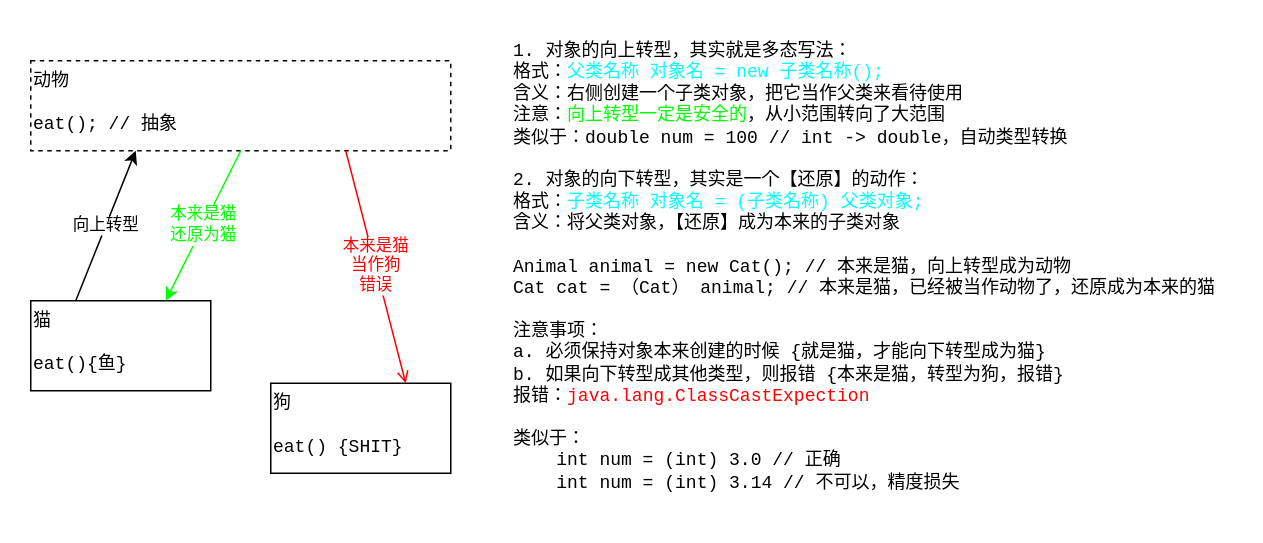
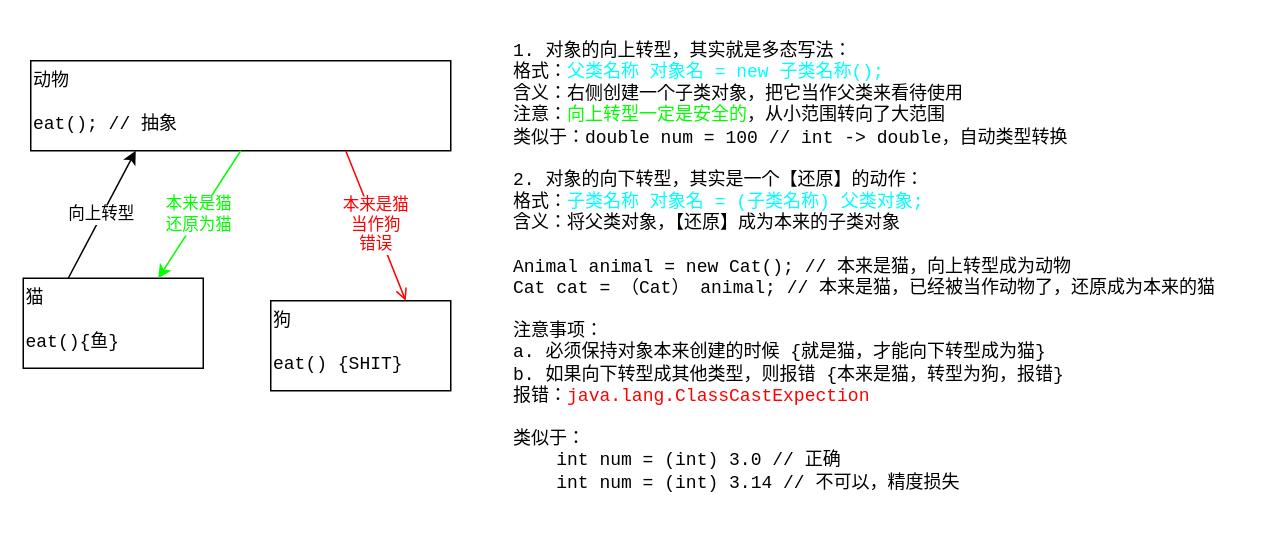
(241, 106) -> (241, 106)
(121, 346) -> (113, 323)
(361, 428) -> (361, 346)
